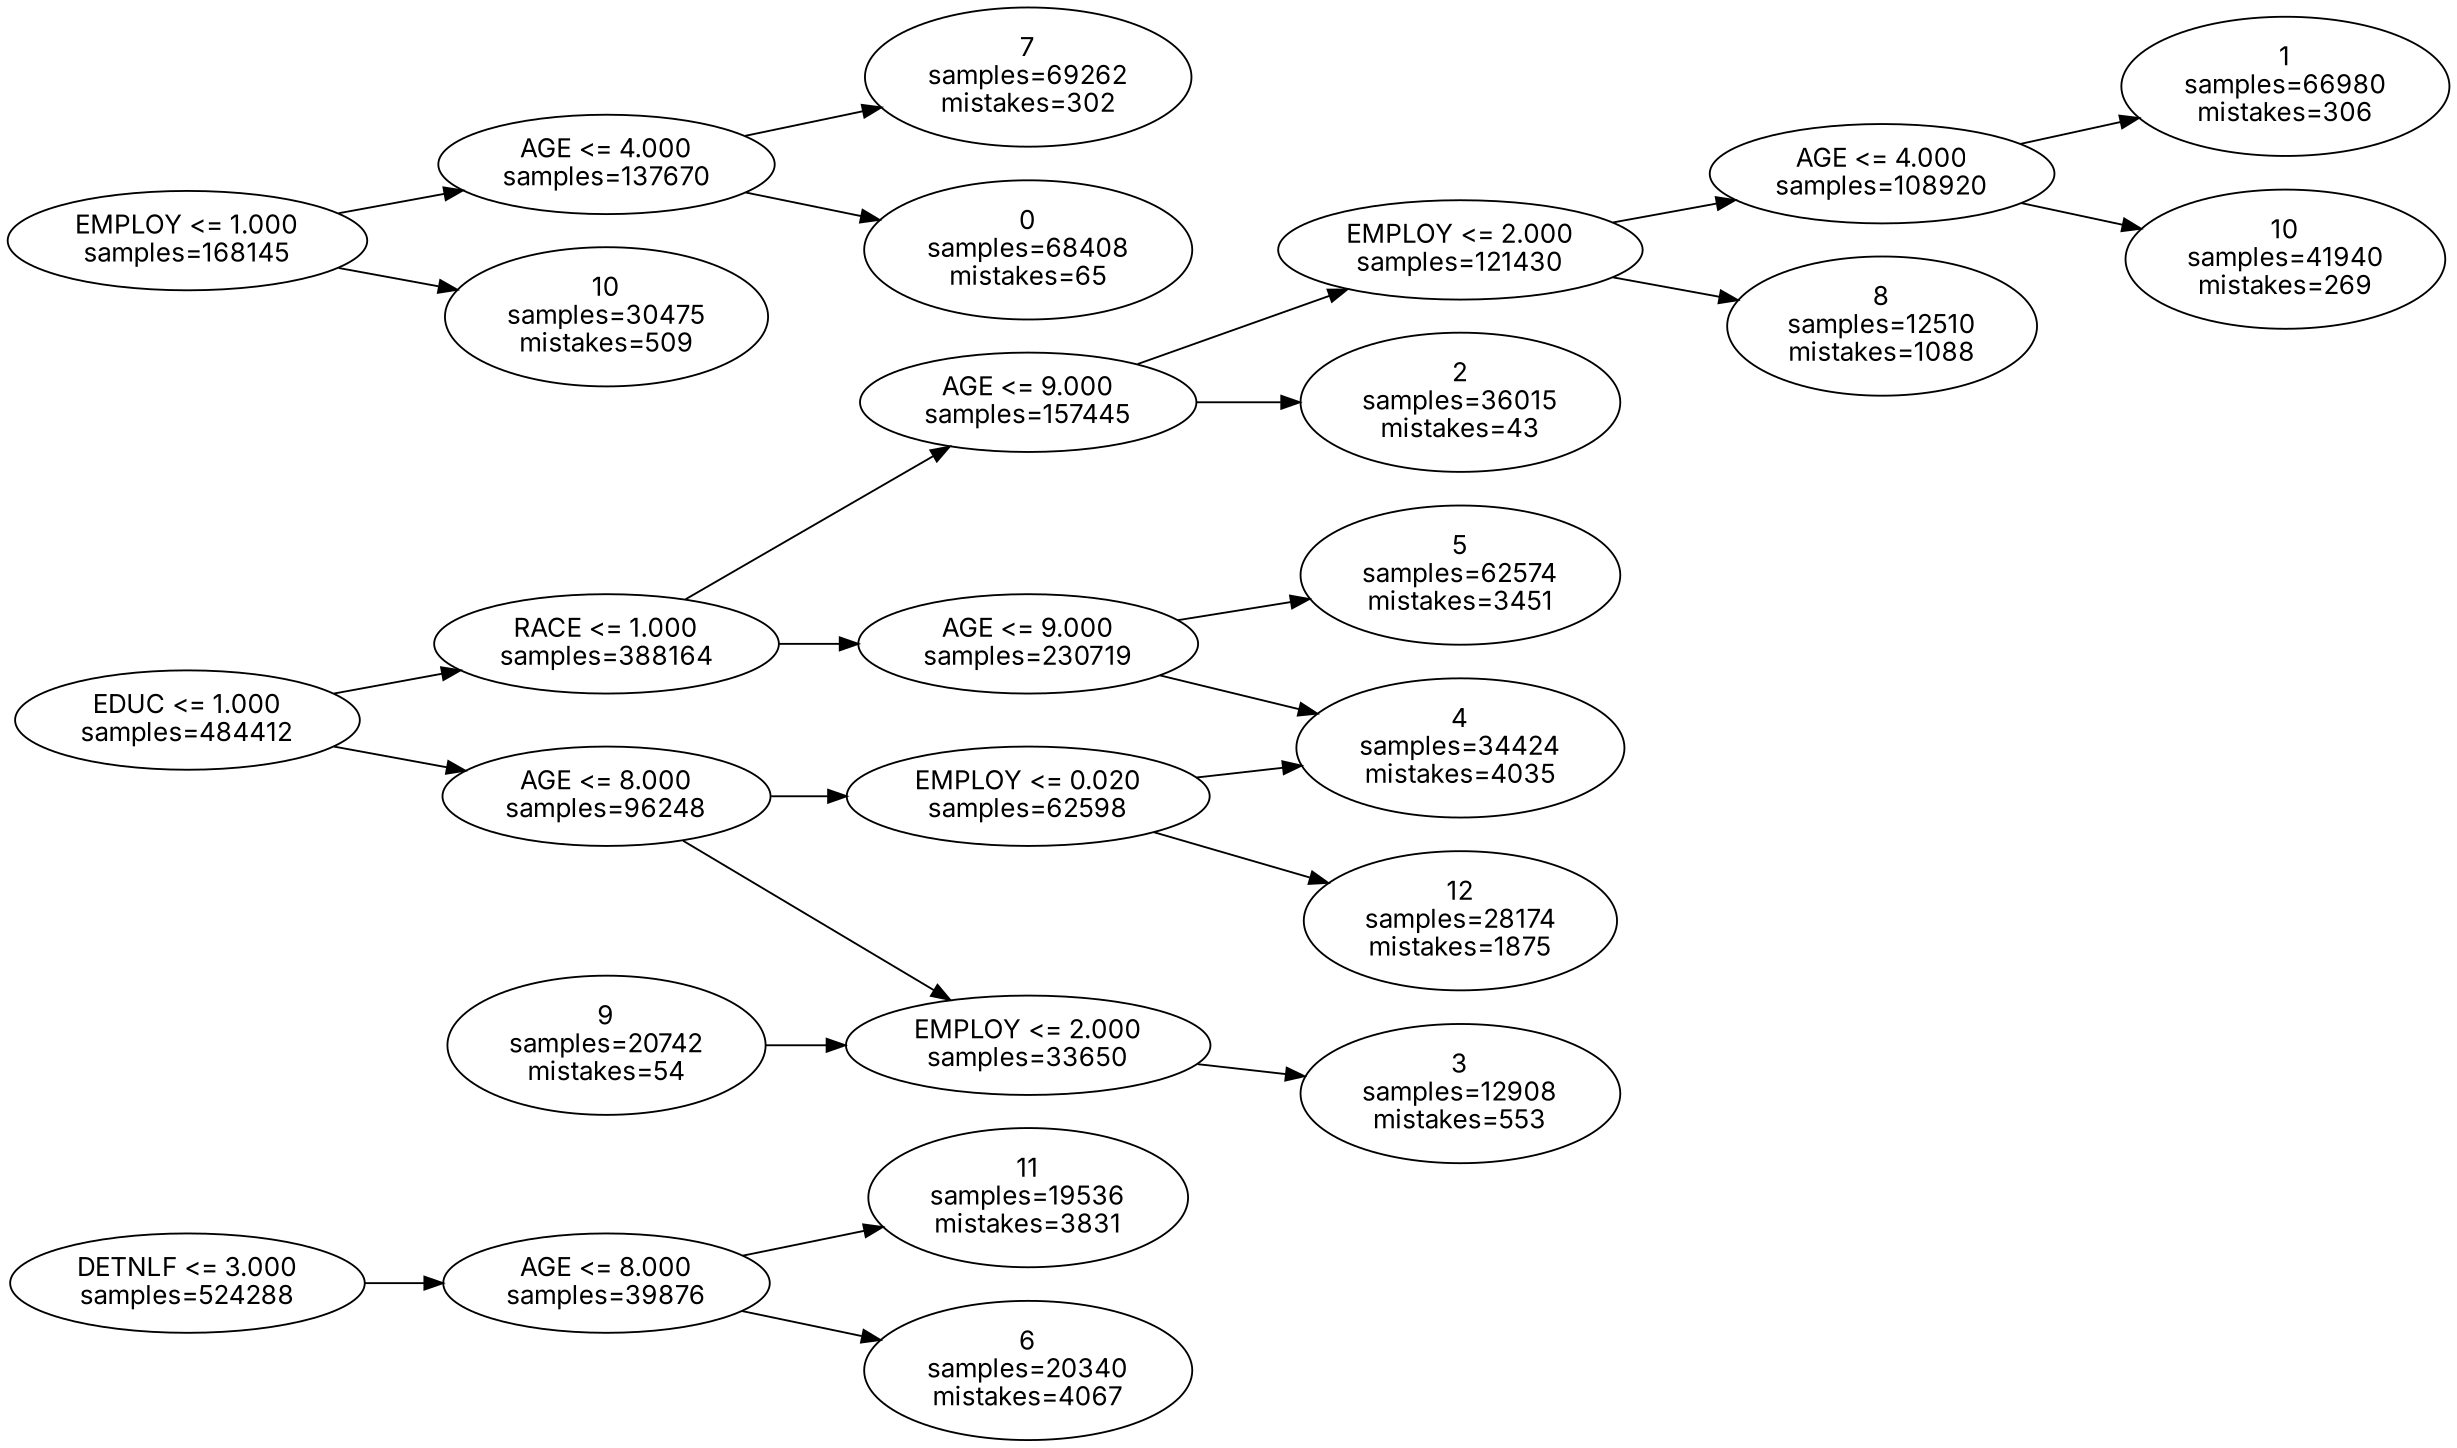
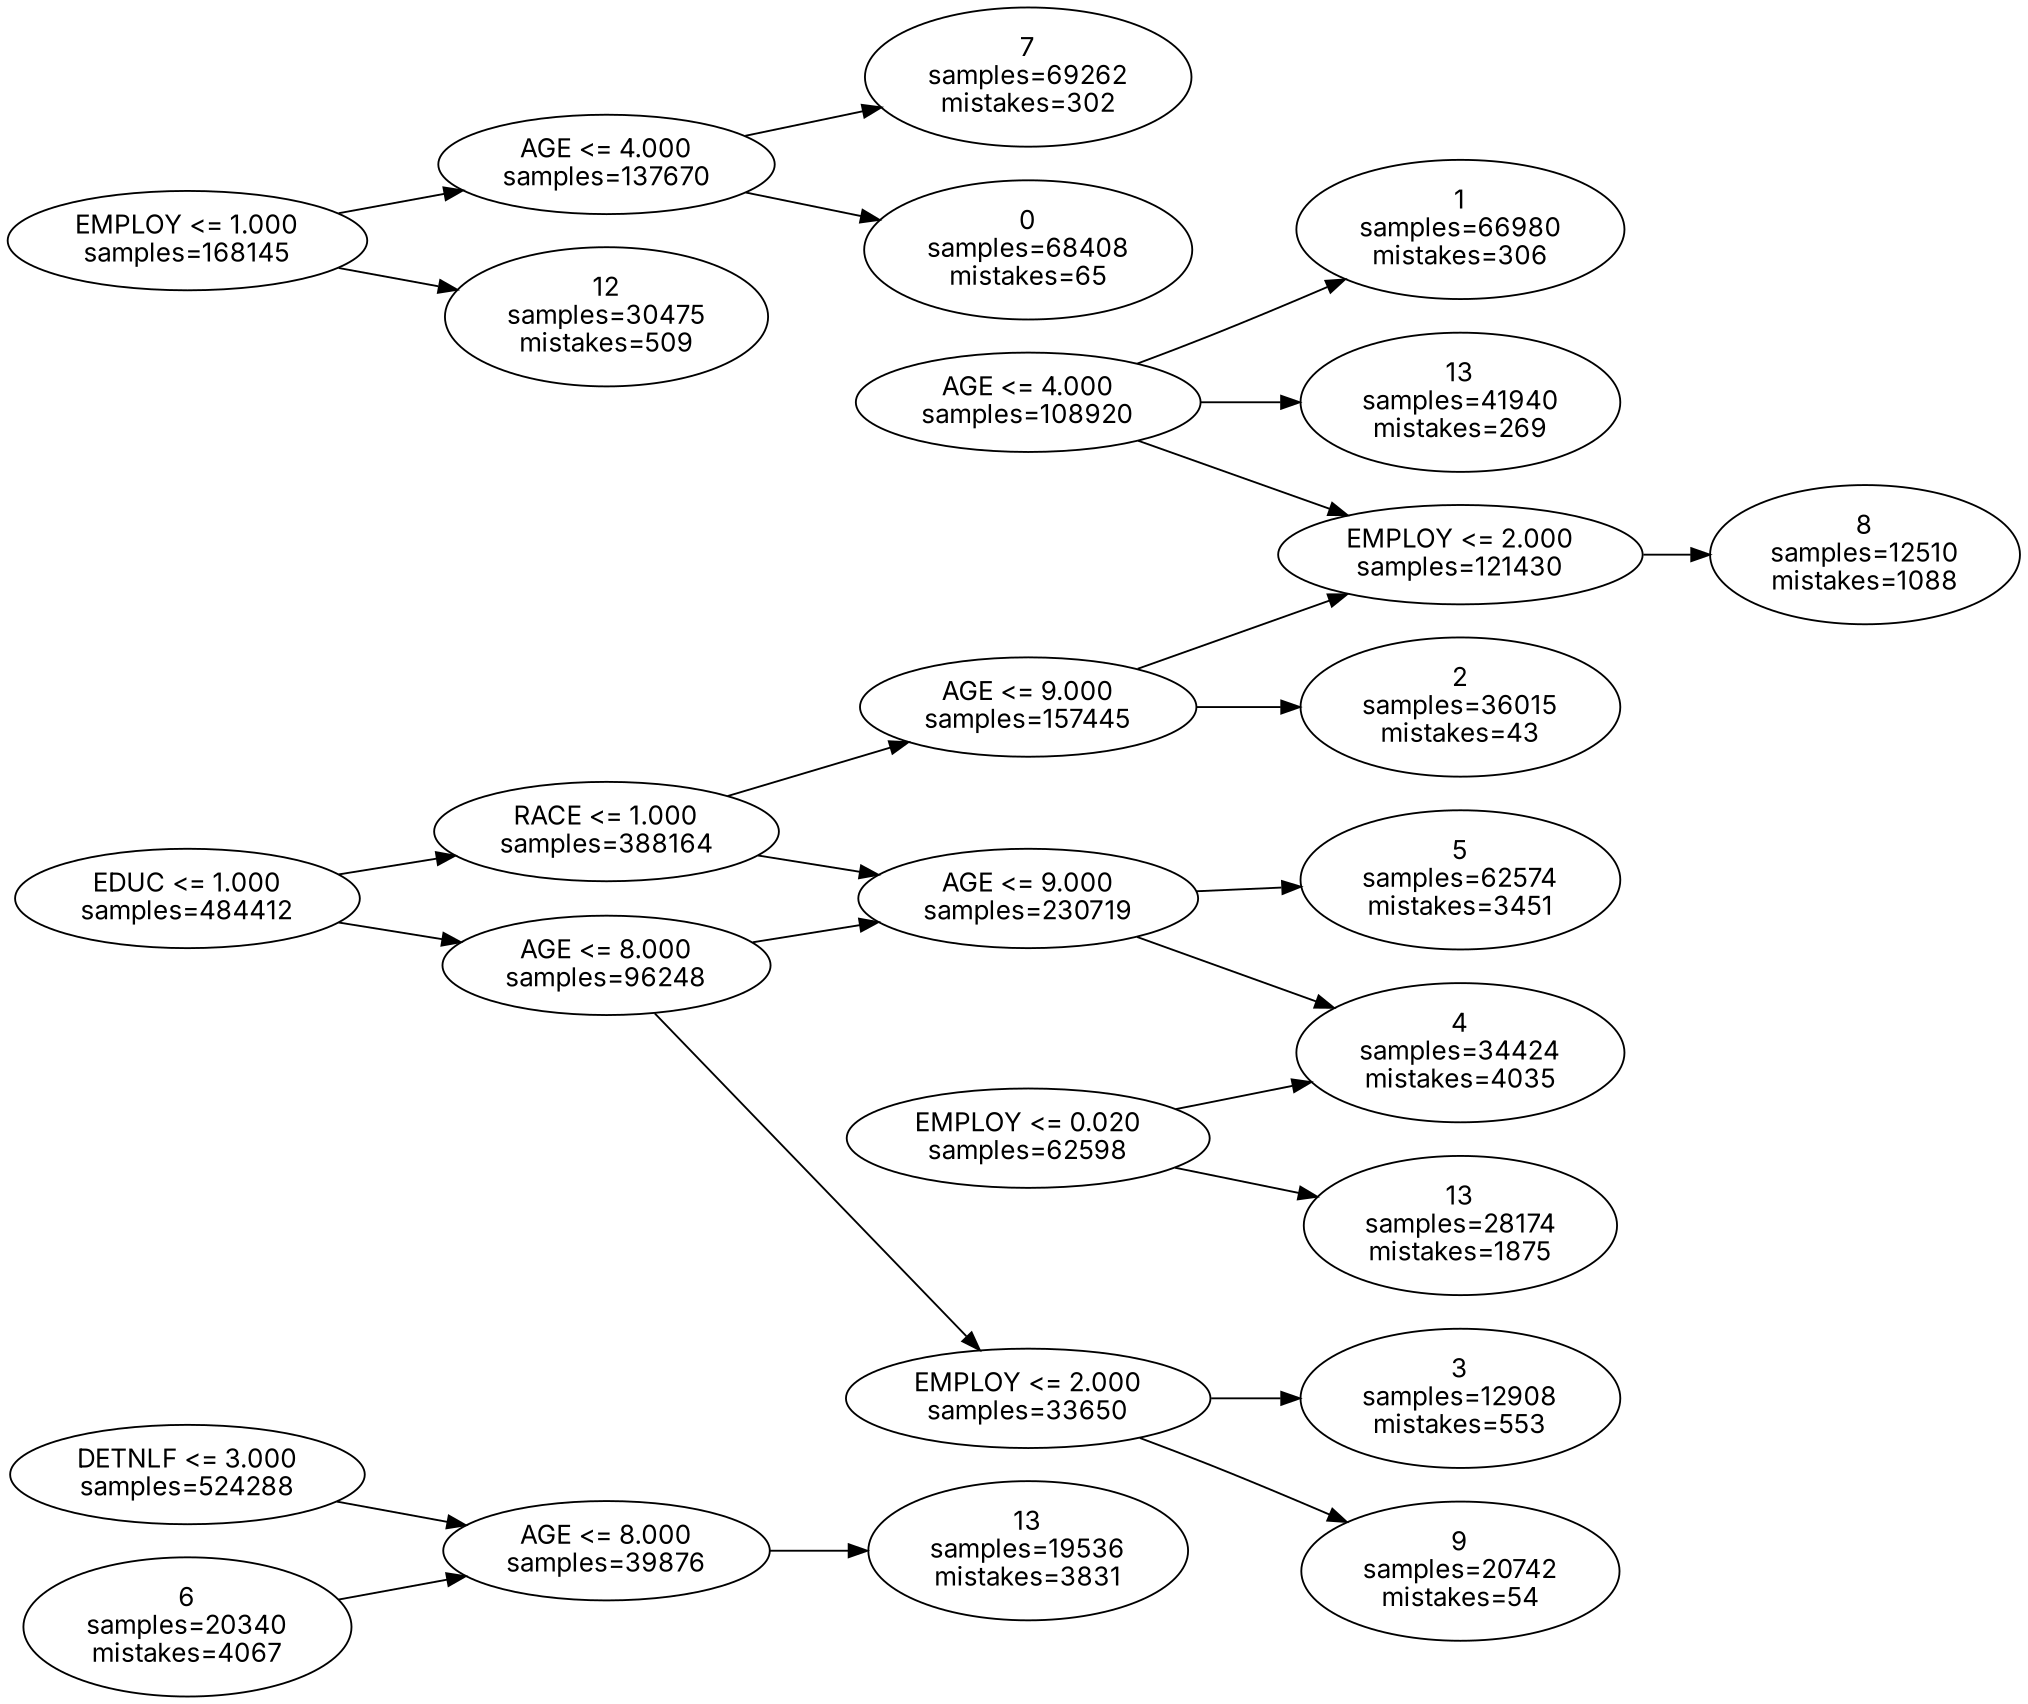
(1665, 213) -> (1234, 475)
(2285, 259) -> (1460, 402)
(607, 317) -> (607, 317)
(799, 796) -> (806, 934)
(1460, 921) -> (1460, 1226)
(796, 1045) -> (1235, 1475)
(1028, 1198) -> (1028, 1551)
(802, 1324) -> (393, 1590)
